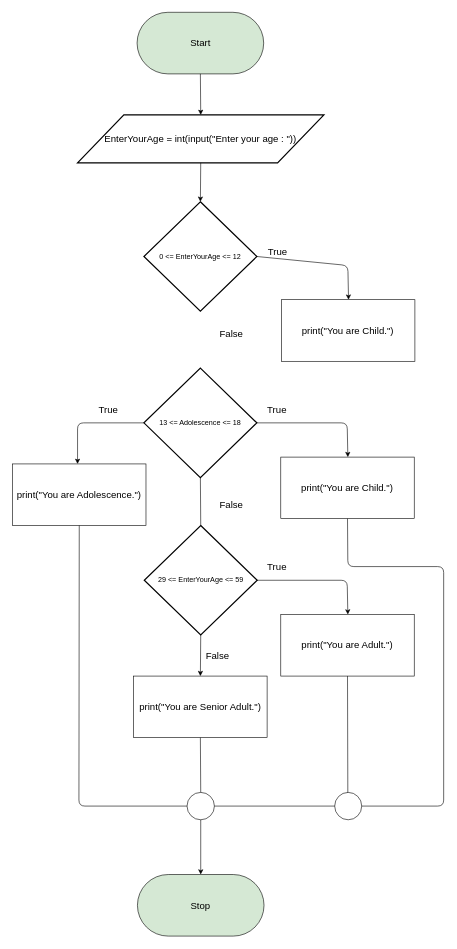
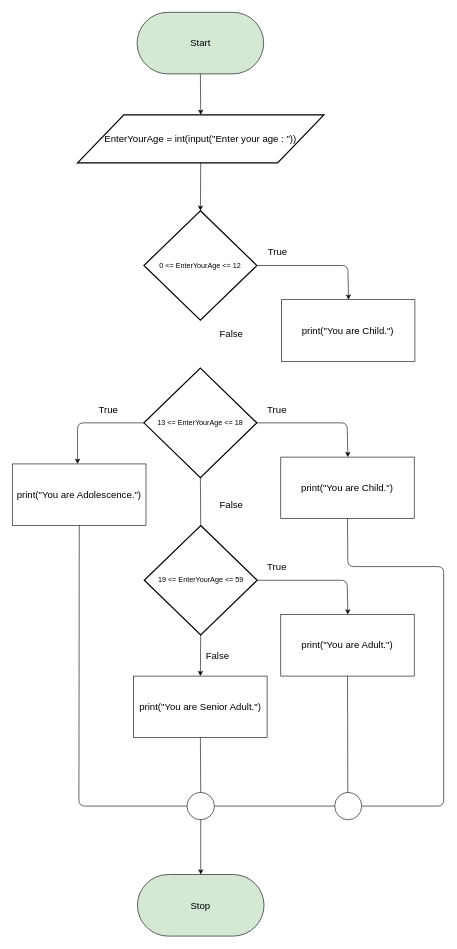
(200, 257) -> (200, 266)
(200, 423) -> (200, 423)
(201, 581) -> (201, 581)
